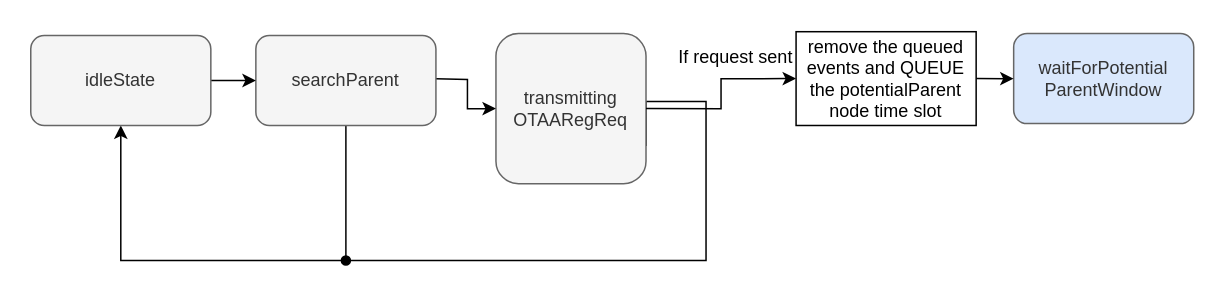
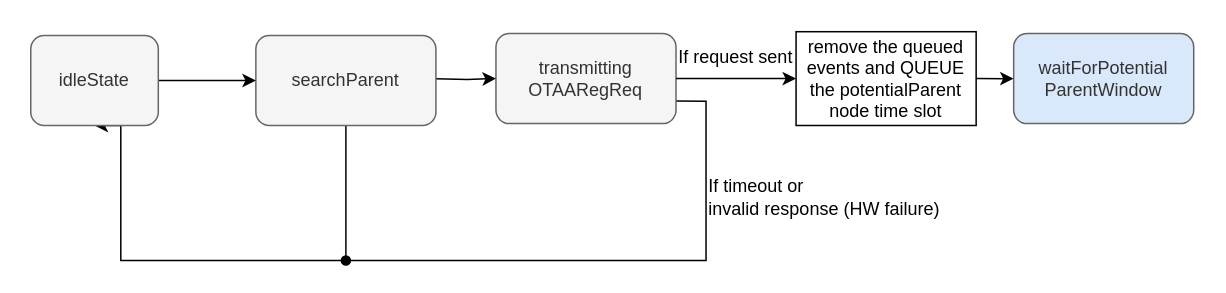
(121, 80) -> (95, 80)
(571, 108) -> (586, 78)
none -> (837, 197)
